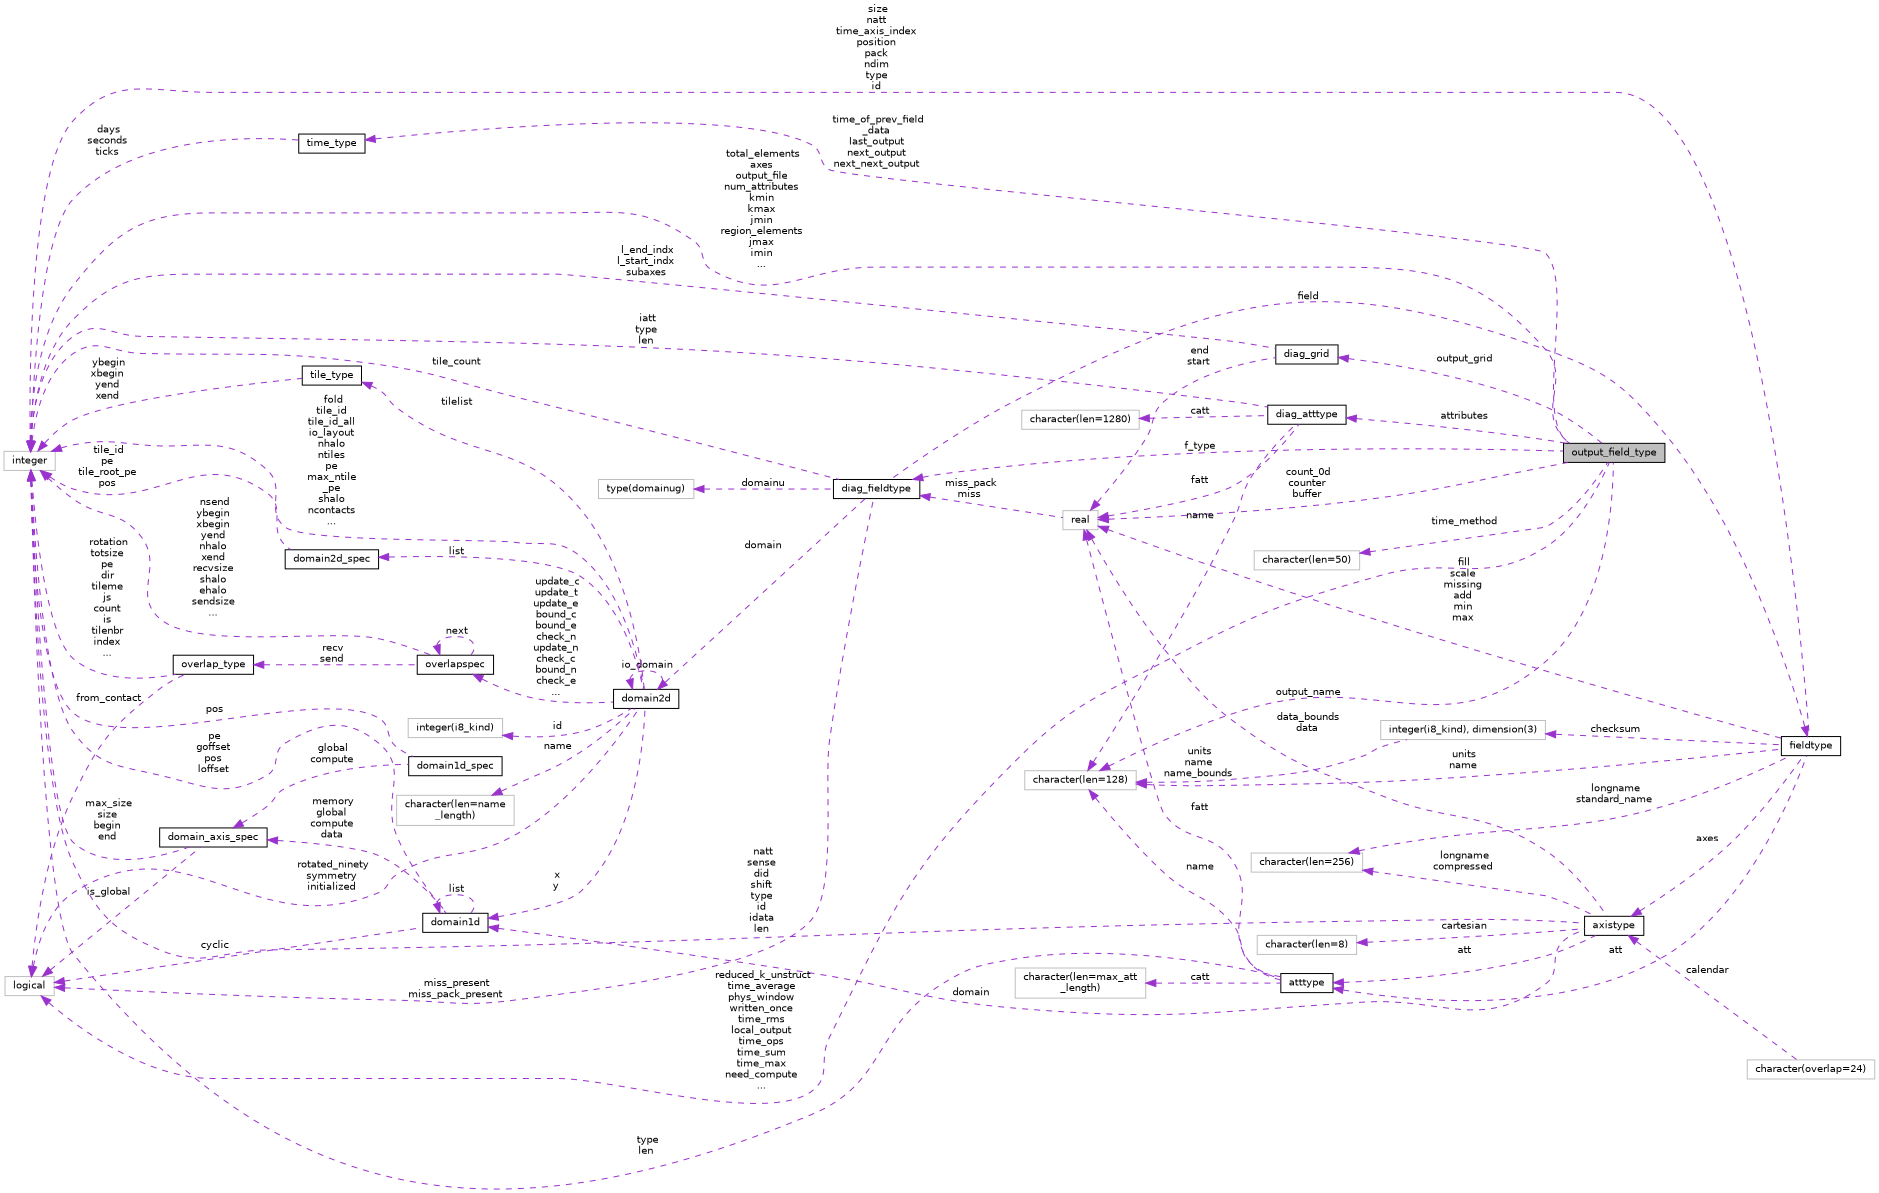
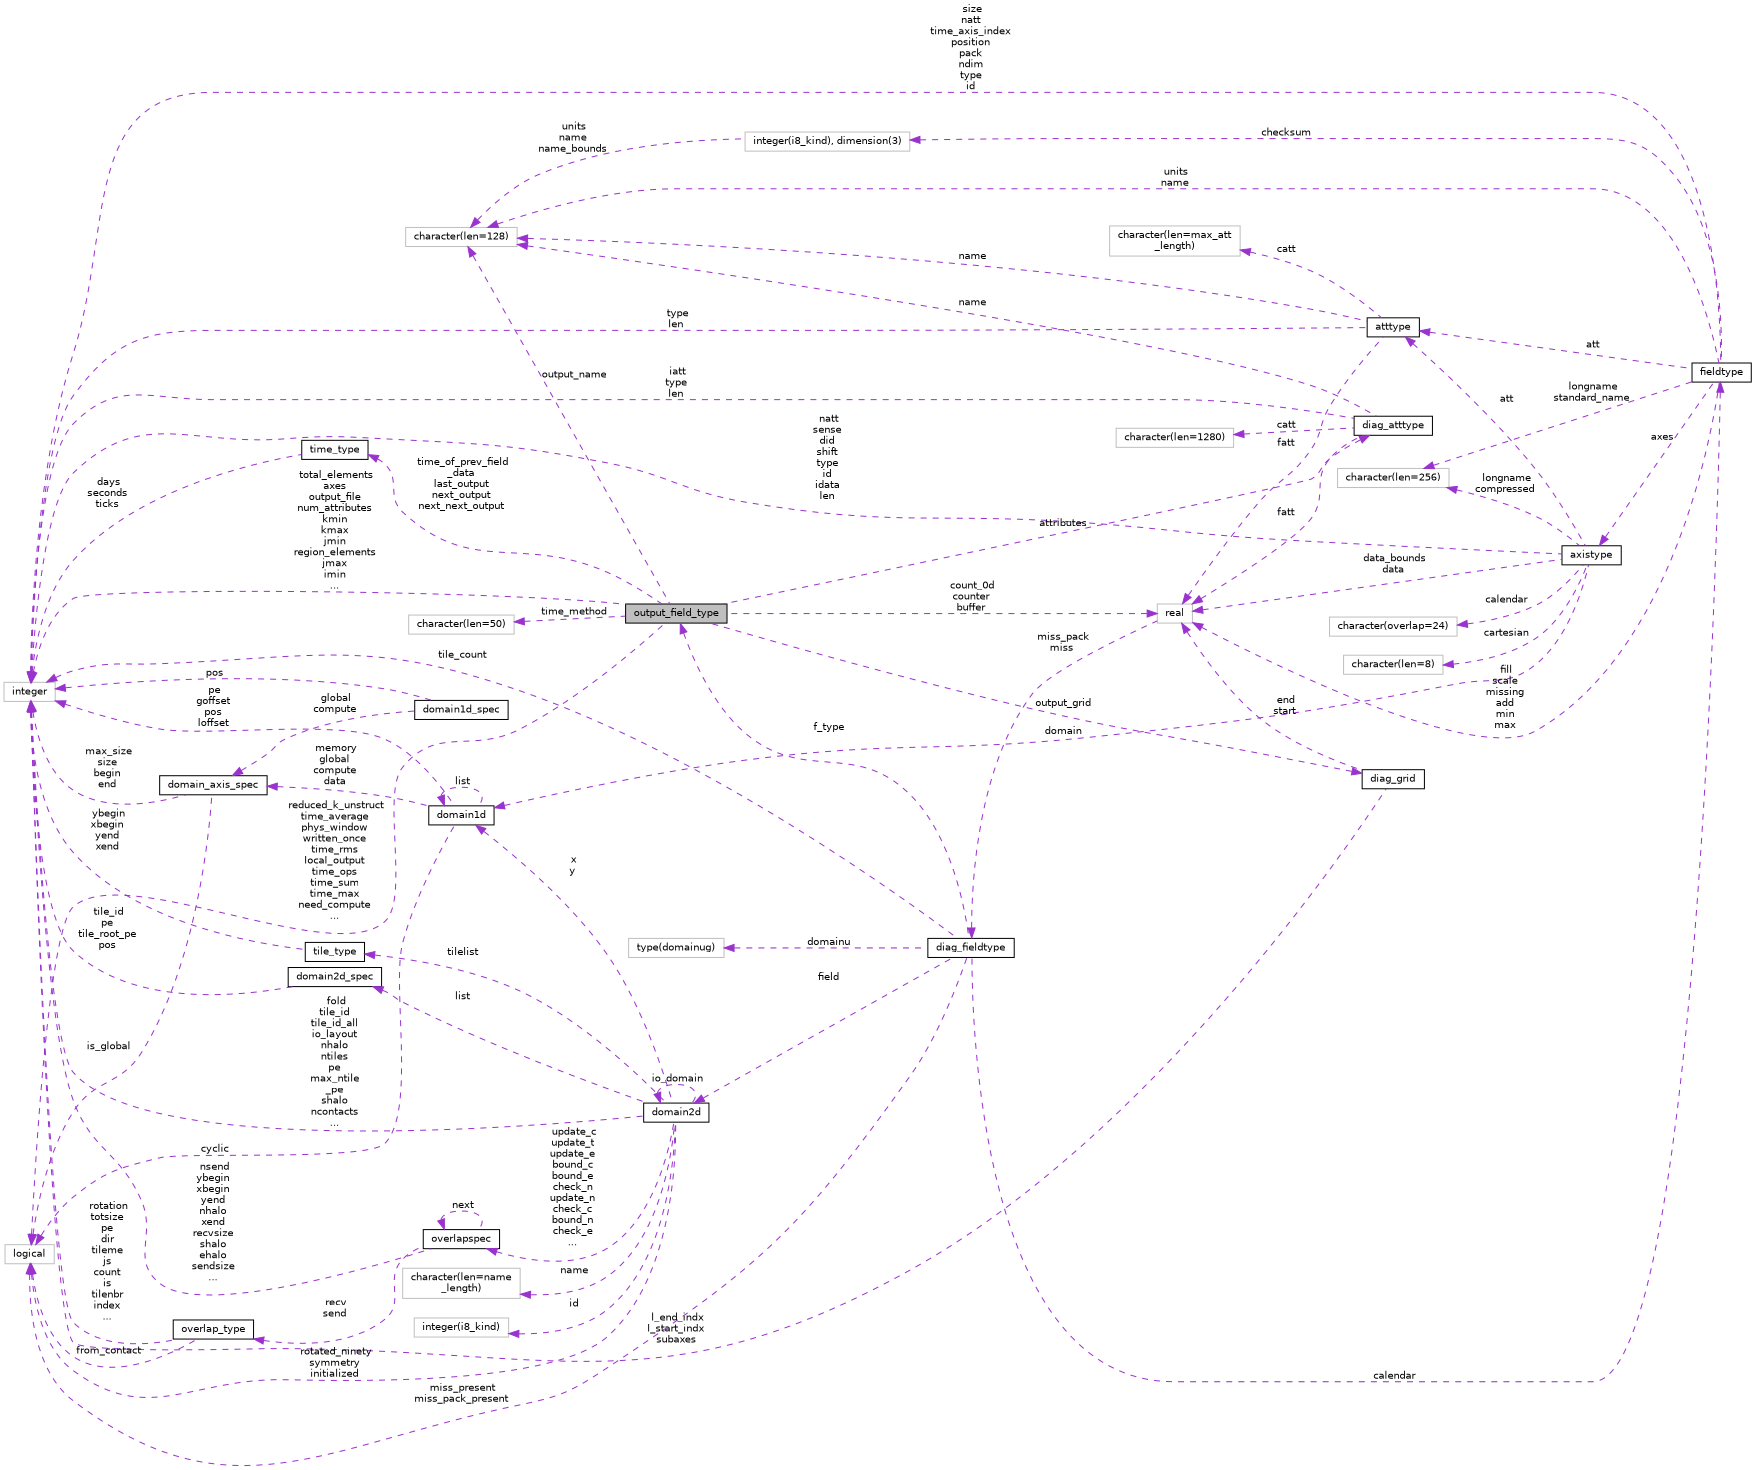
(1307, 297) -> (1393, 1376)
(1242, 452) -> (848, 764)
(762, 546) -> (827, 978)
(1717, 1001) -> (1532, 607)
